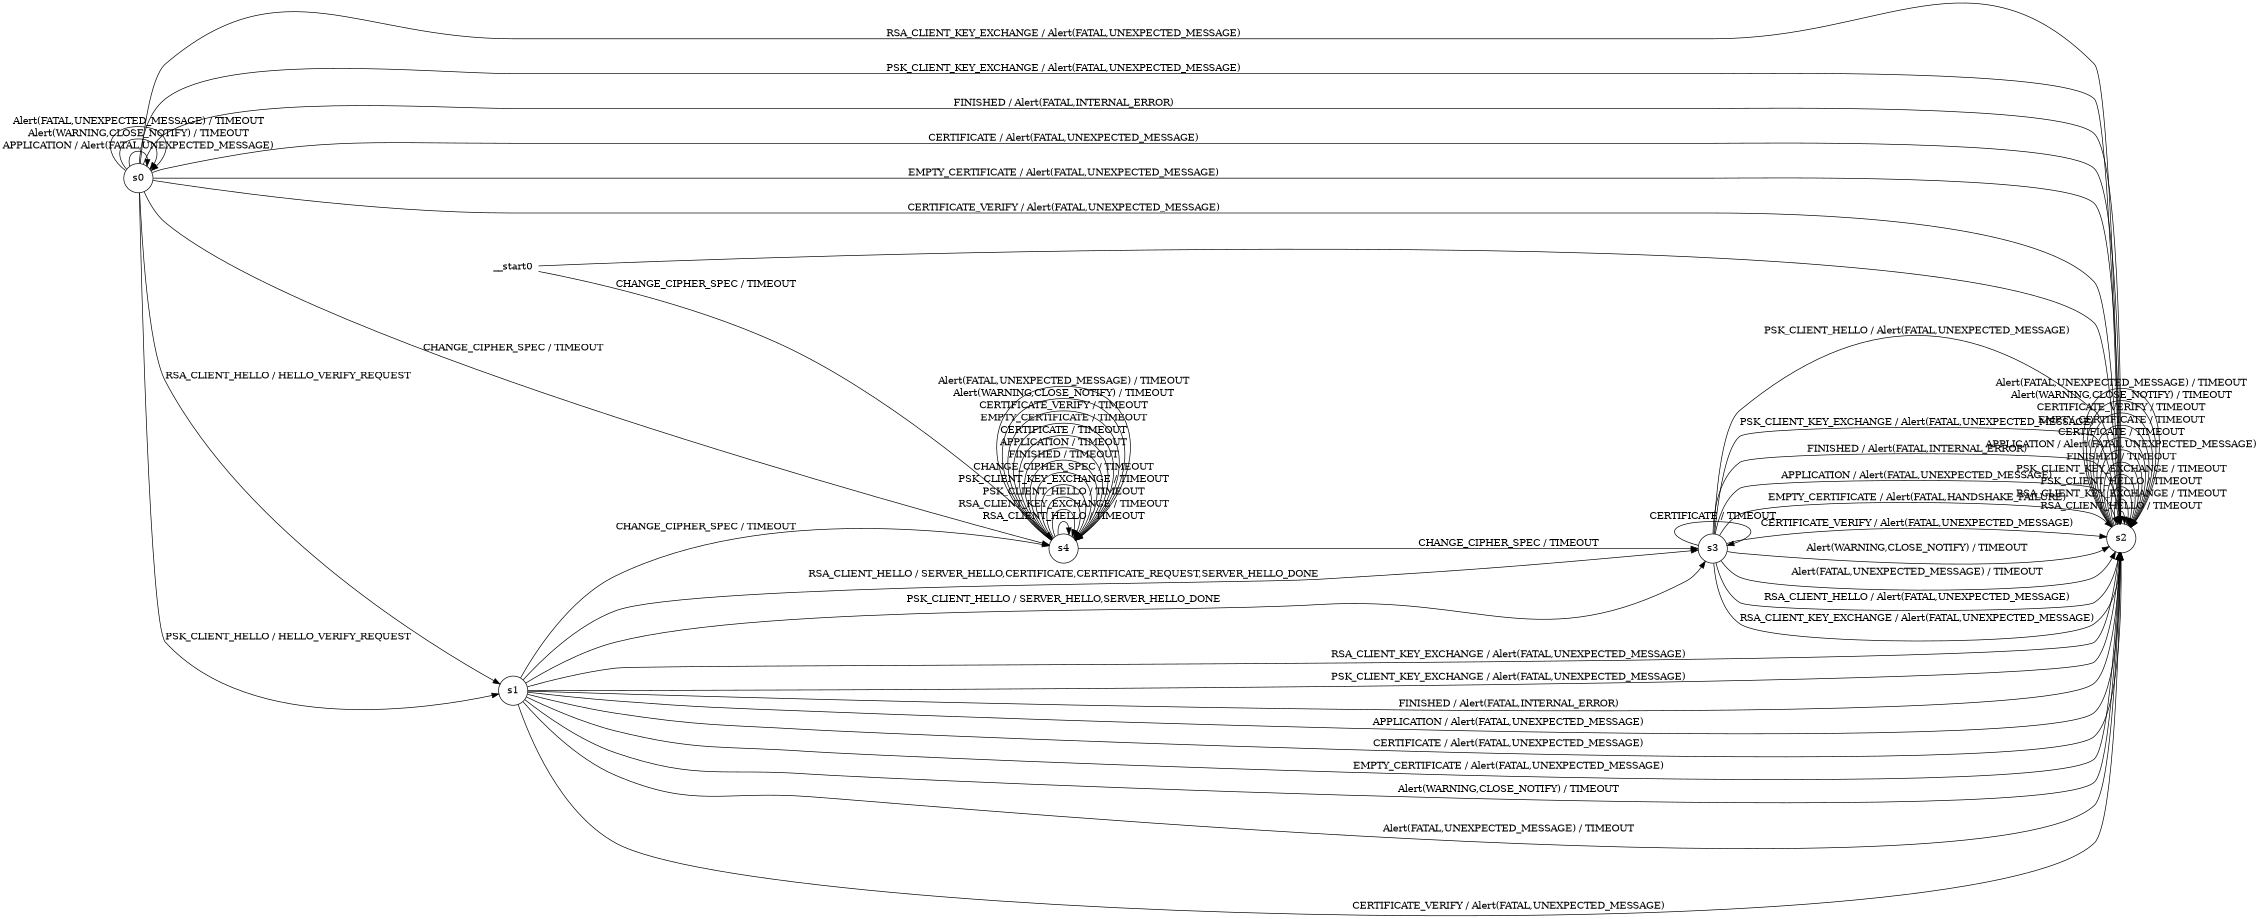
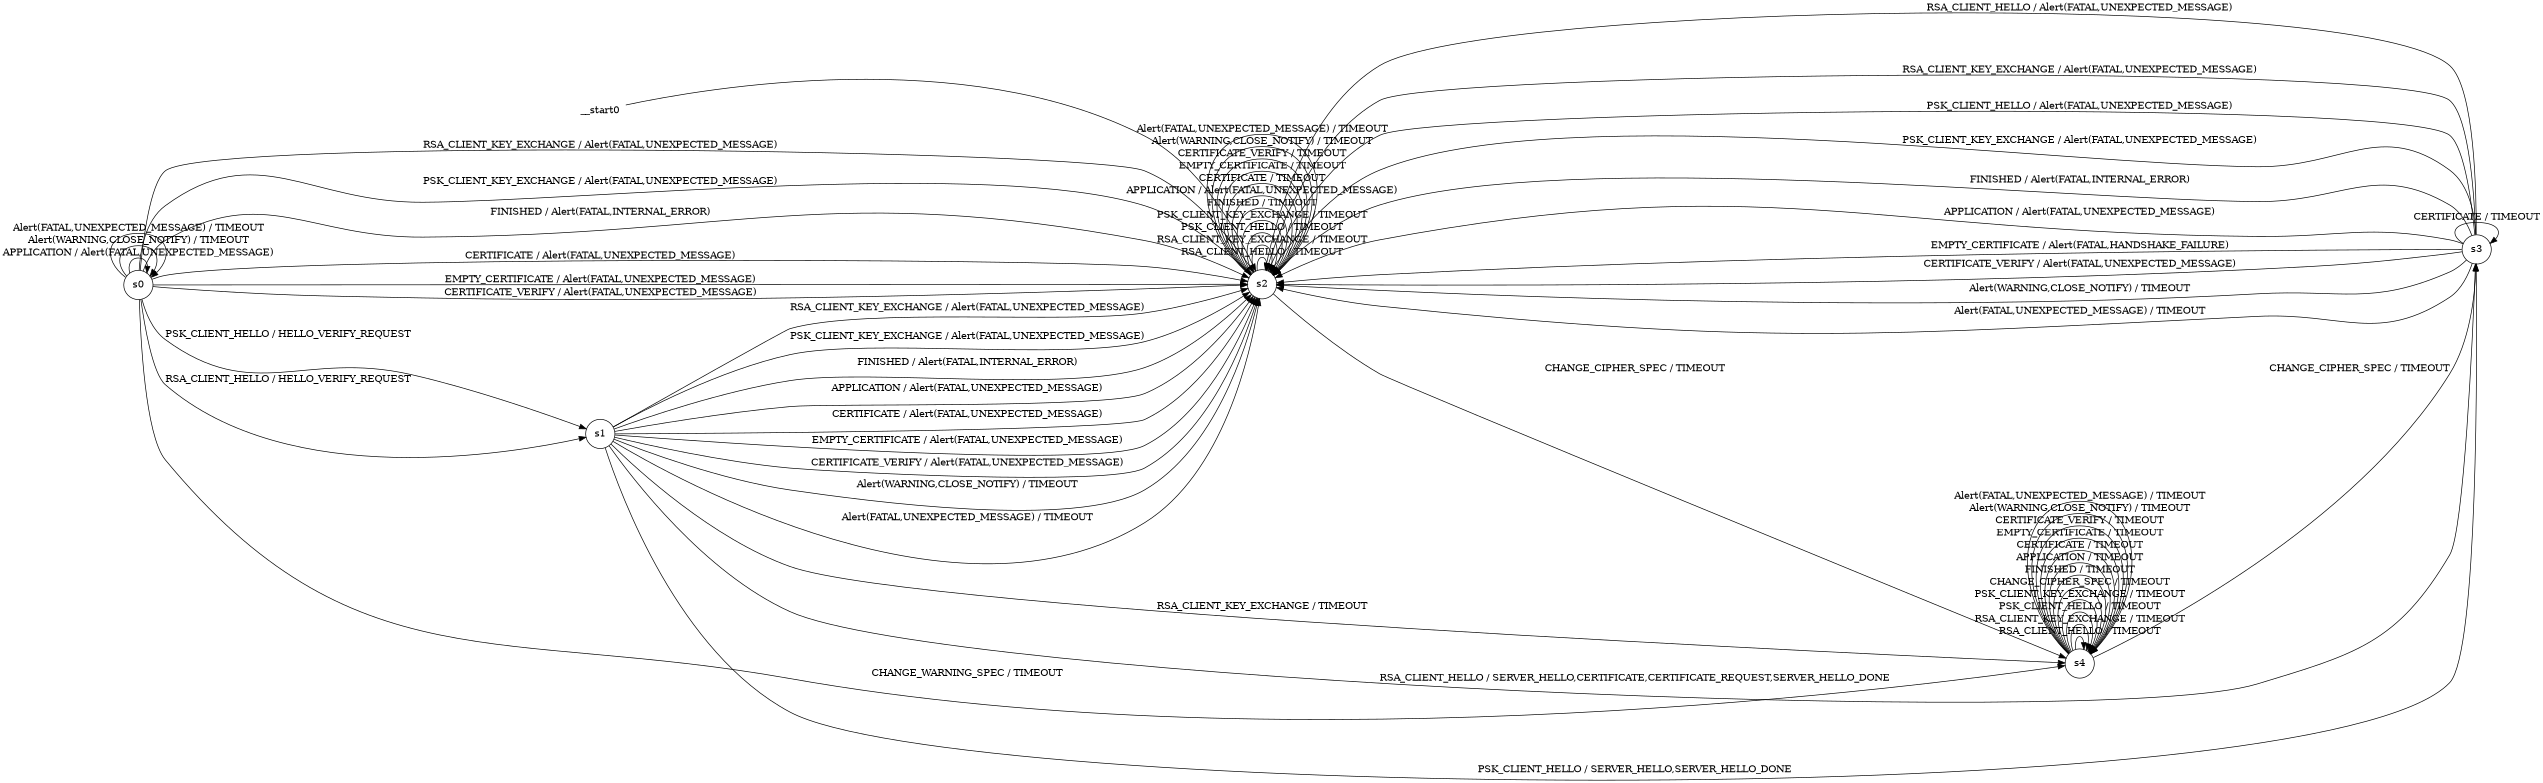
(513, 348) -> (967, 673)
(814, 361) -> (1658, 490)
(706, 527) -> (1262, 606)
